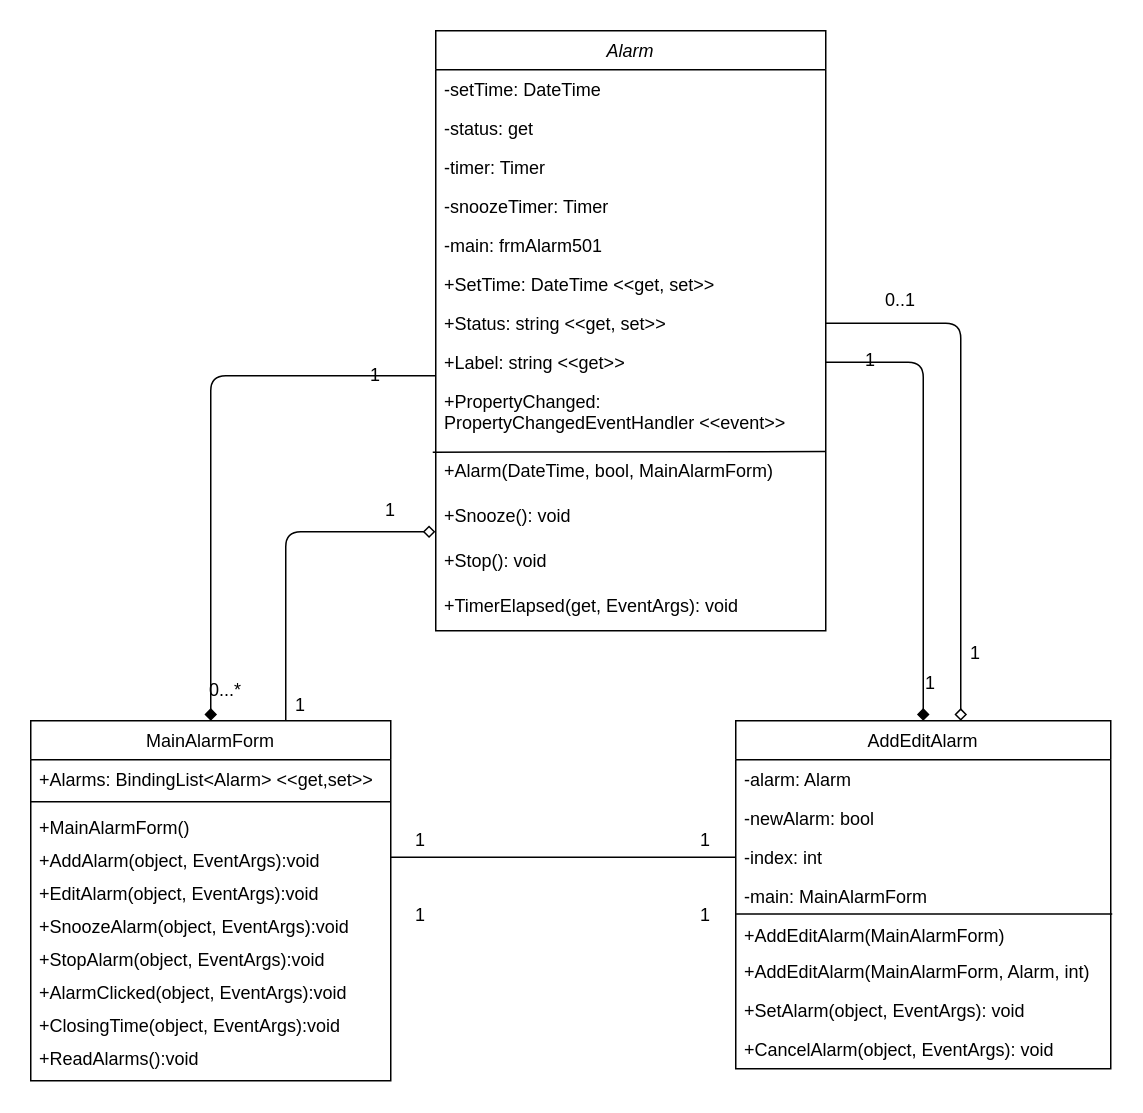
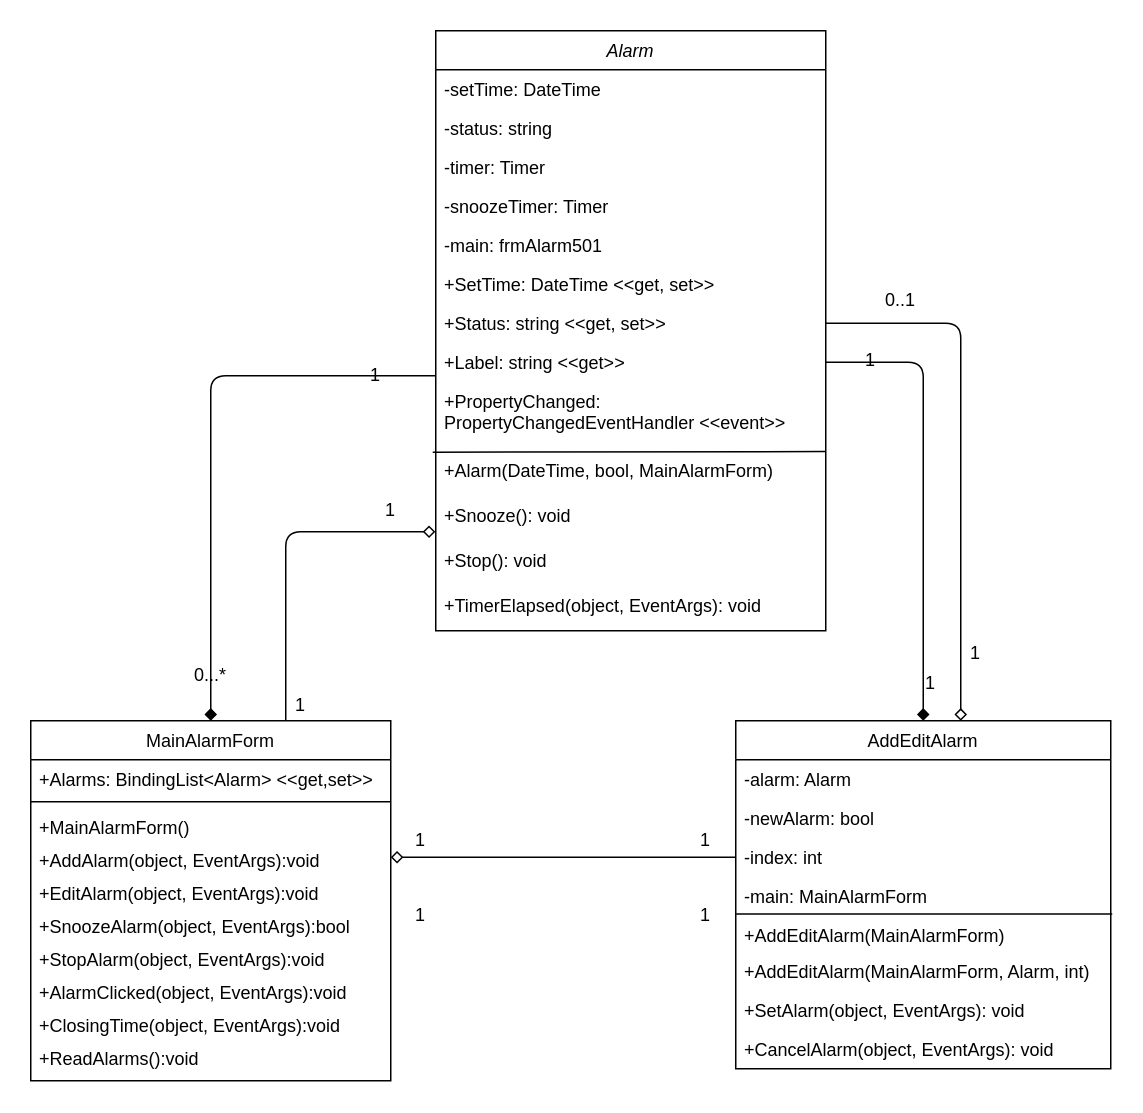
(500, 129) -> (513, 129)
(604, 606) -> (619, 606)
(226, 691) -> (211, 676)
(398, 857) -> (403, 857)
(209, 927) -> (209, 927)
